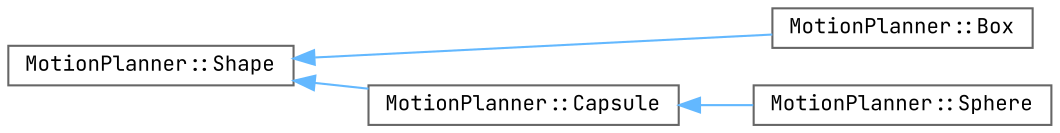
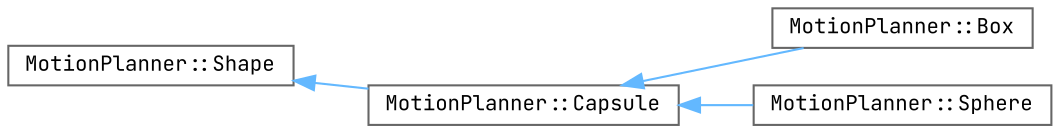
(544, 46) -> (723, 65)
